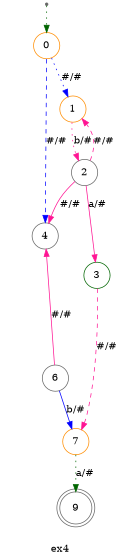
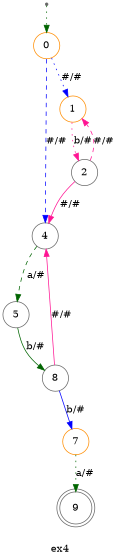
(97, 275) -> none
none -> (16, 315)
(55, 378) -> (55, 378)
